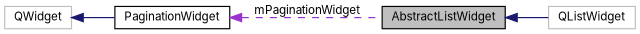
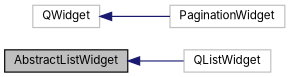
(172, 18) -> (227, 16)
(312, 18) -> none
